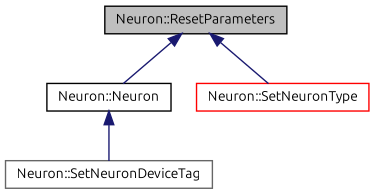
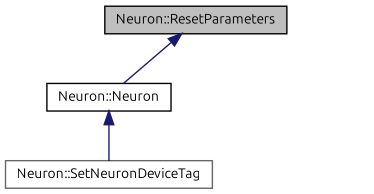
(283, 97) -> none
